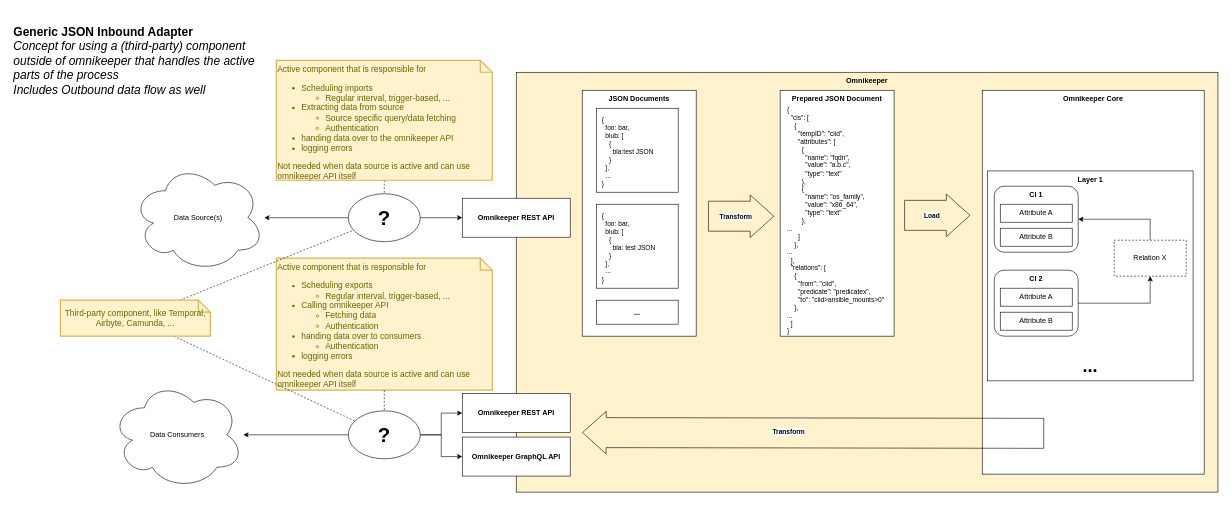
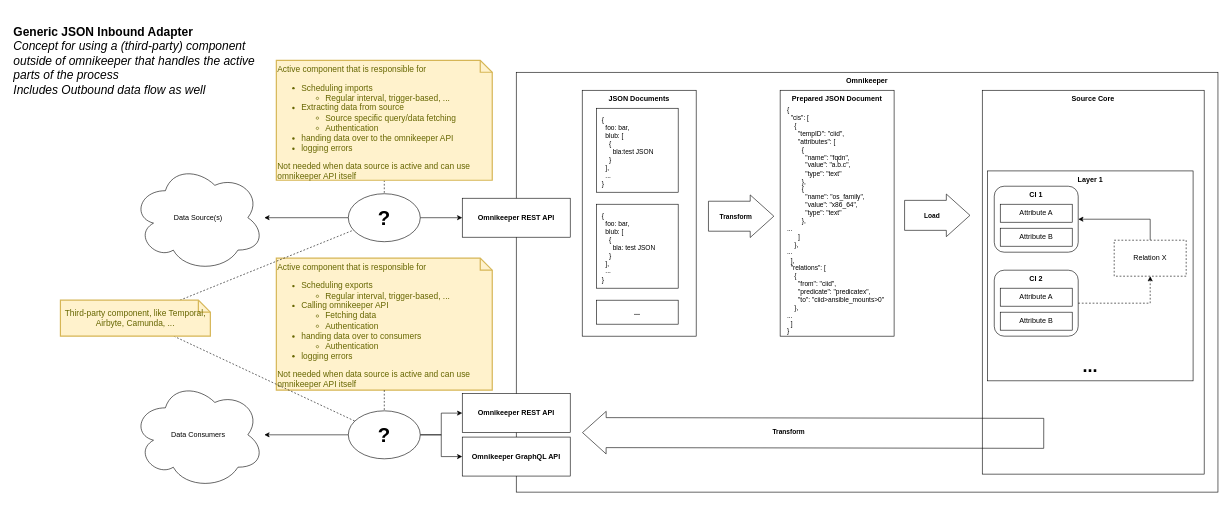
(867, 81) -> (867, 81)
(1094, 99) -> (1094, 99)
(1126, 303) -> (1126, 303)
(177, 435) -> (198, 435)
